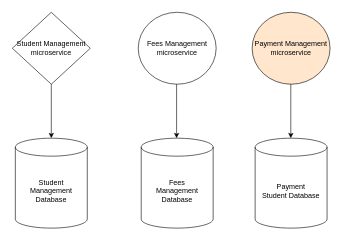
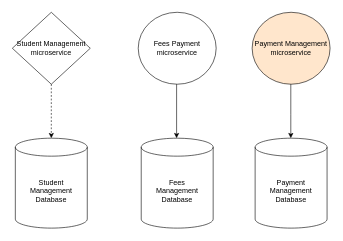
(177, 48) -> (177, 48)
(51, 109) -> (51, 109)
(291, 191) -> (291, 191)
